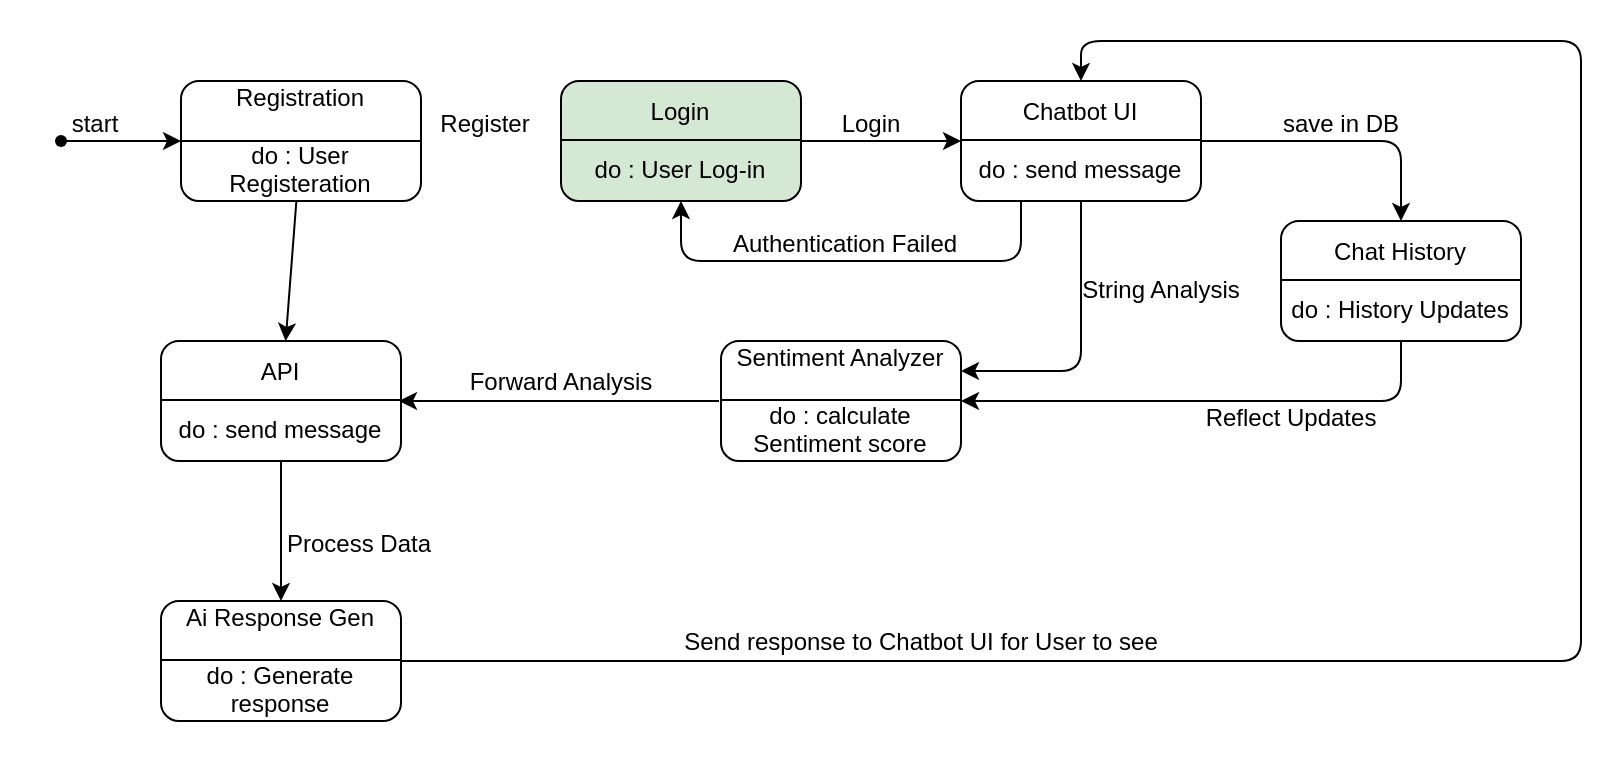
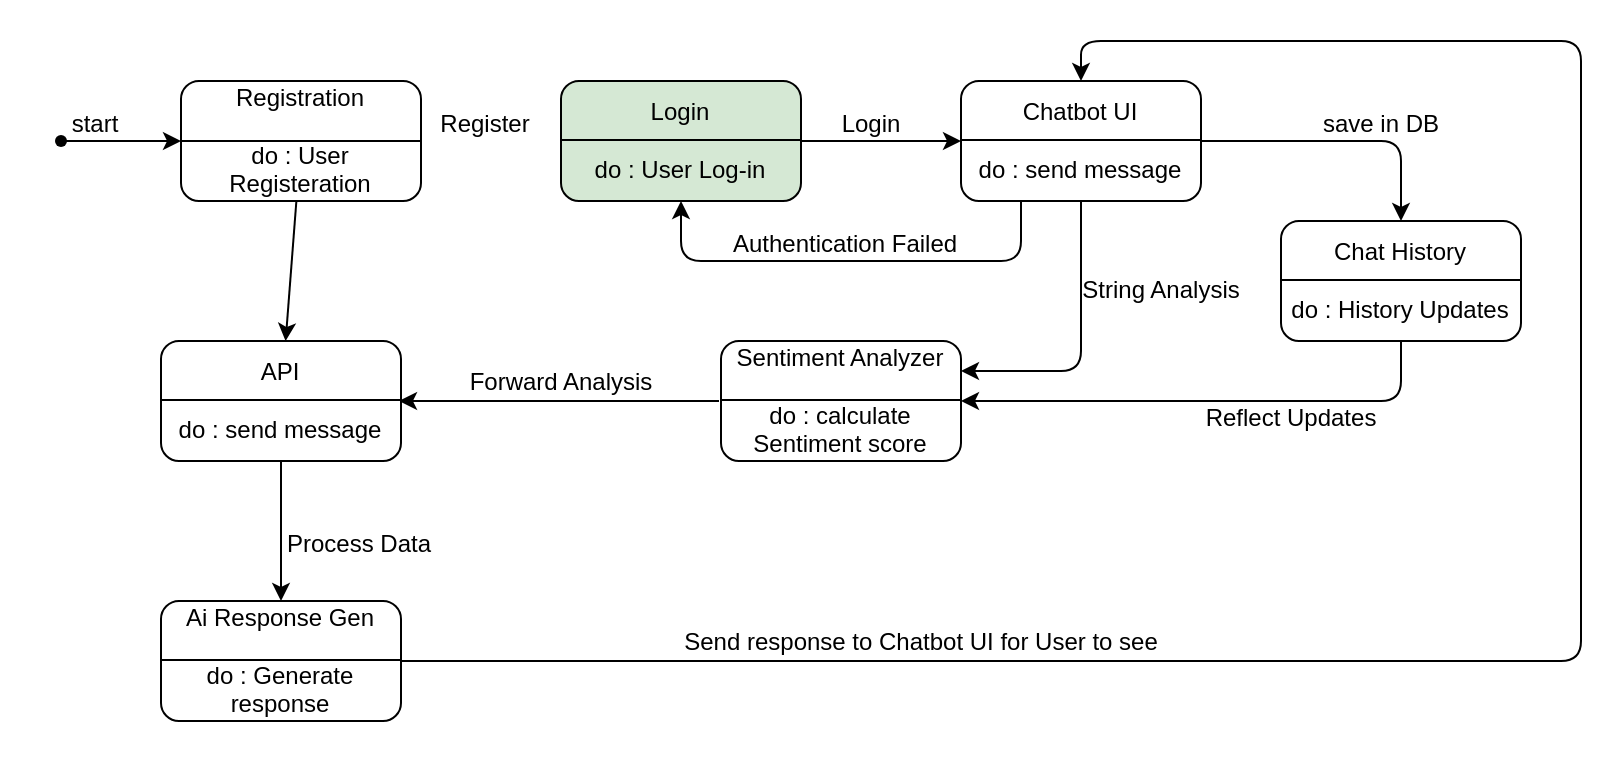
(1341, 125) -> (1381, 125)
